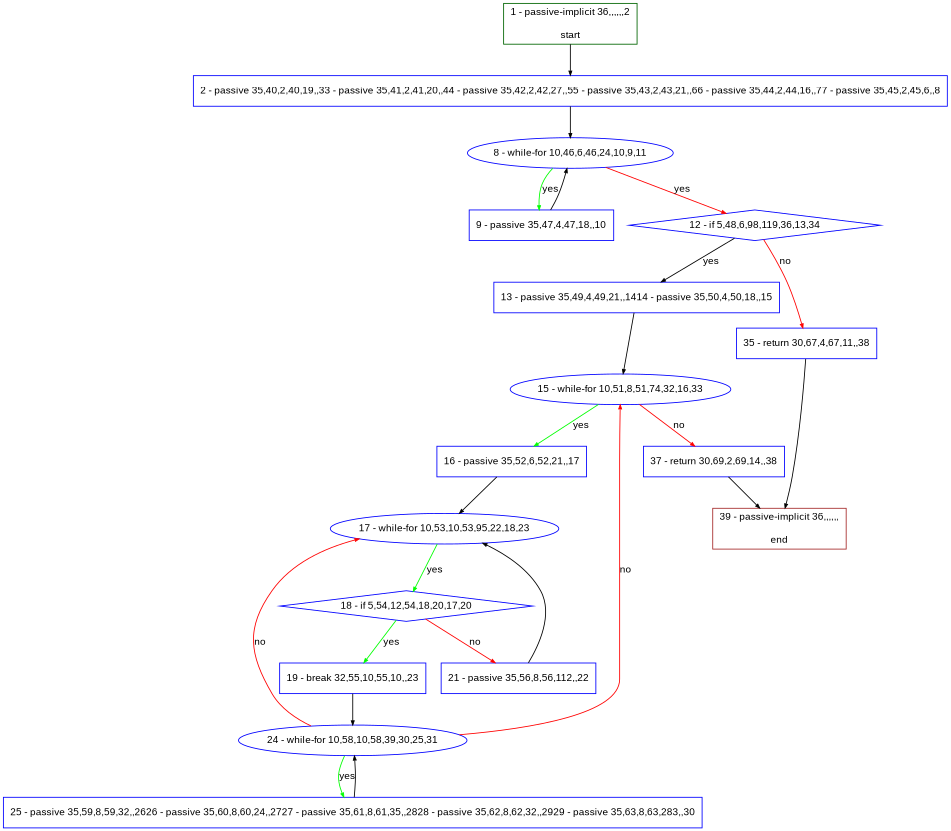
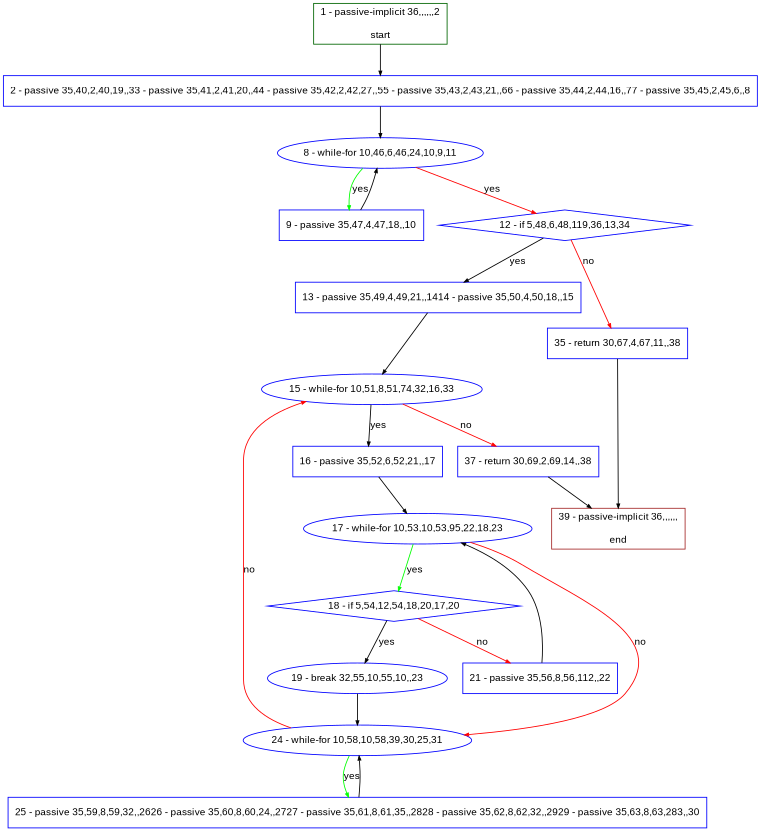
(755, 225) -> (565, 225)
(568, 424) -> (370, 423)
(257, 618) -> (638, 655)
(381, 640) -> (377, 640)
(353, 678) -> (357, 678)
